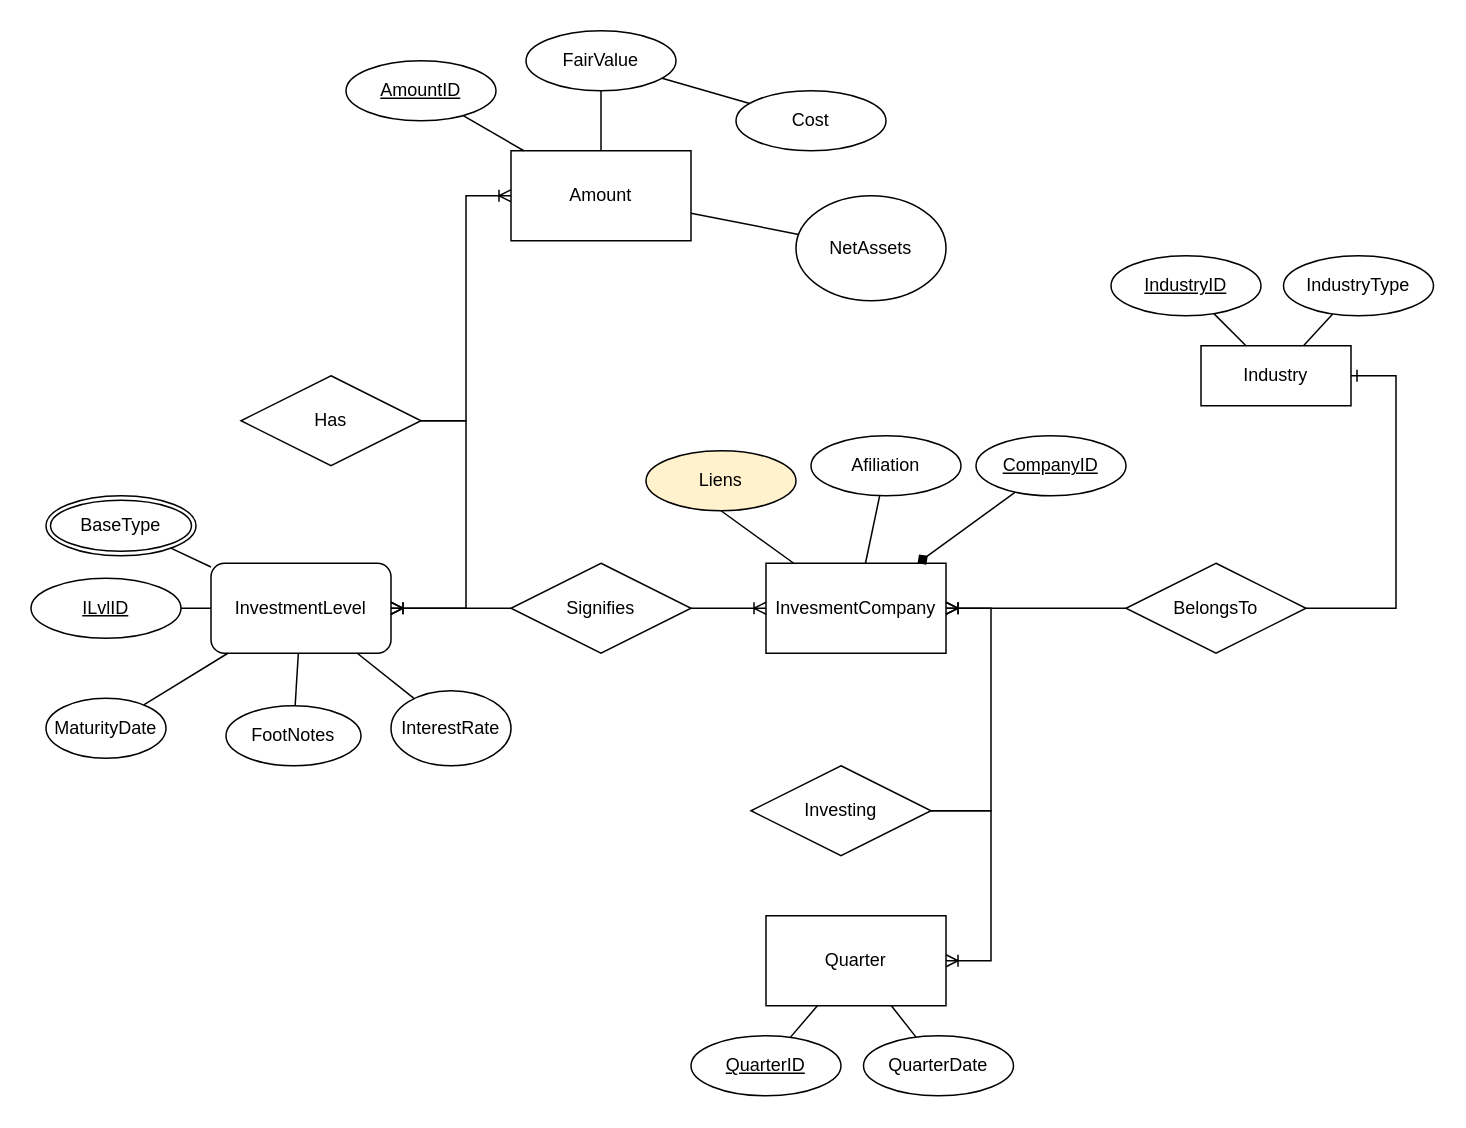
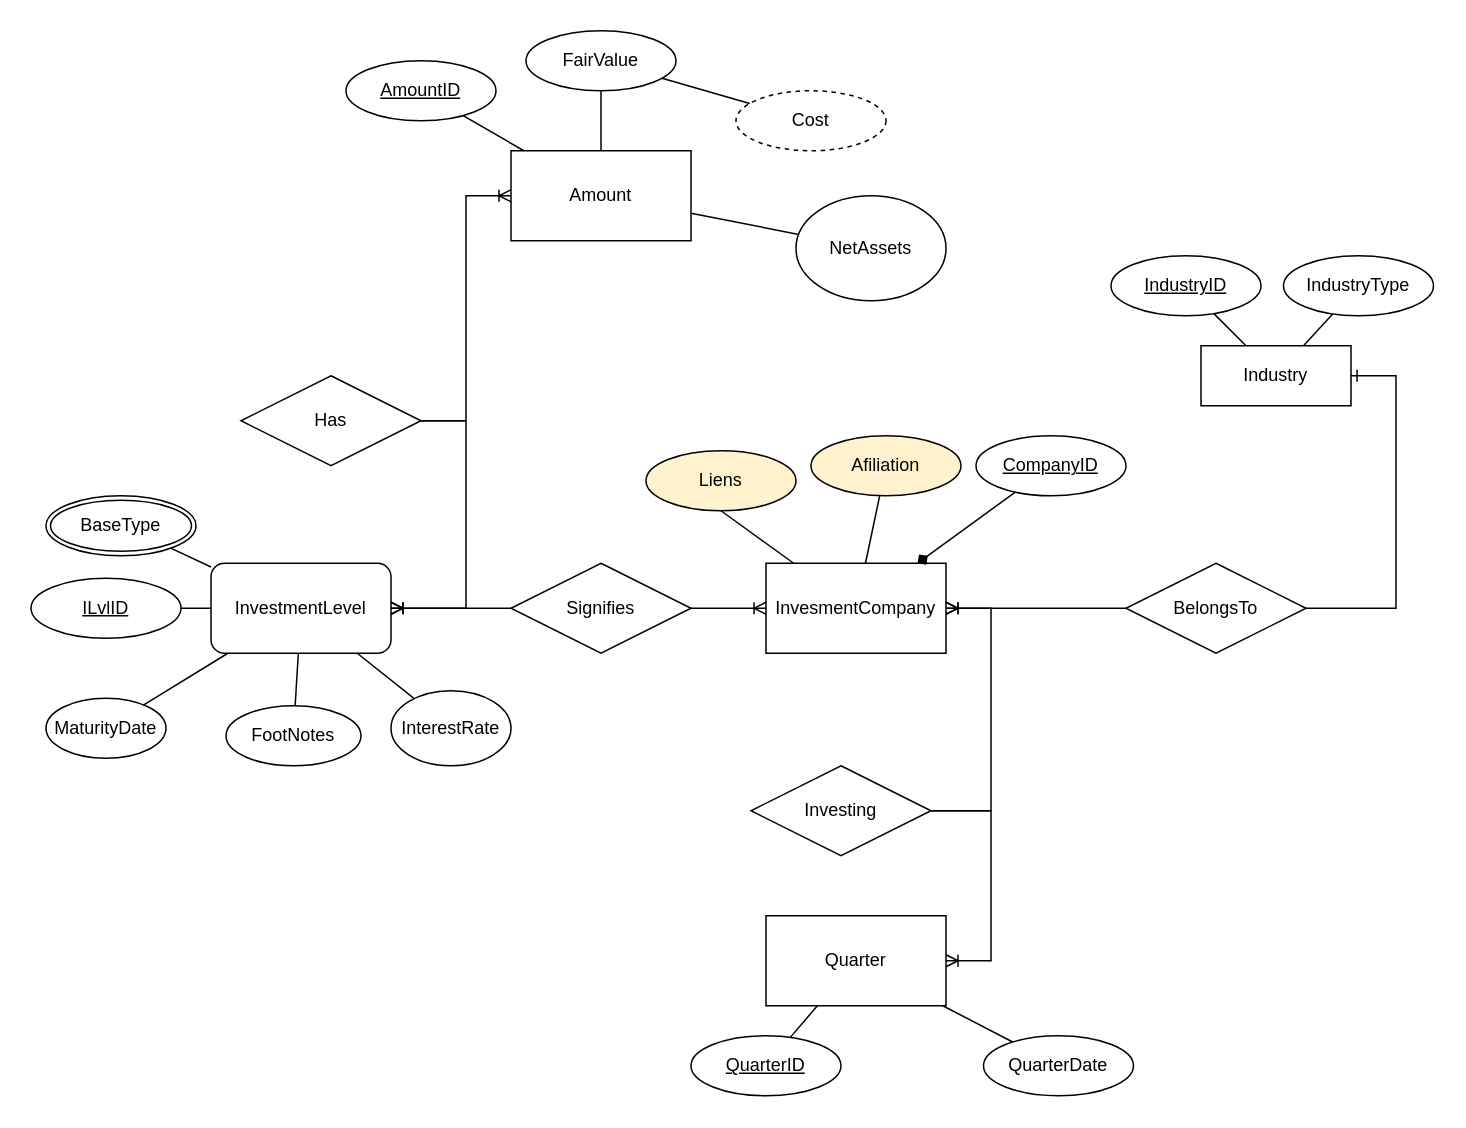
(811, 121) -> (811, 121)
(886, 466) -> (886, 466)
(938, 1066) -> (1058, 1066)
